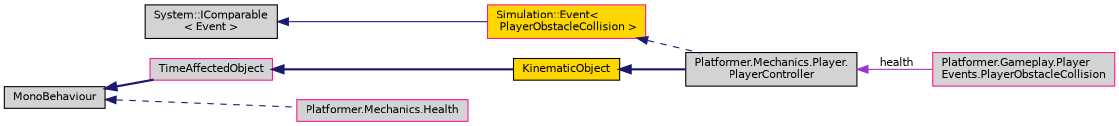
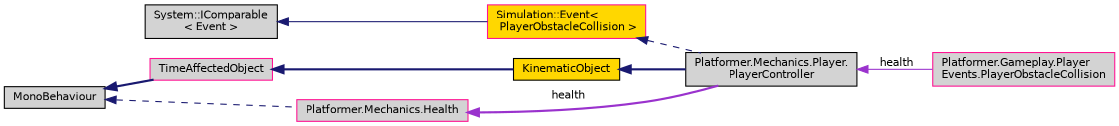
none -> (600, 107)
